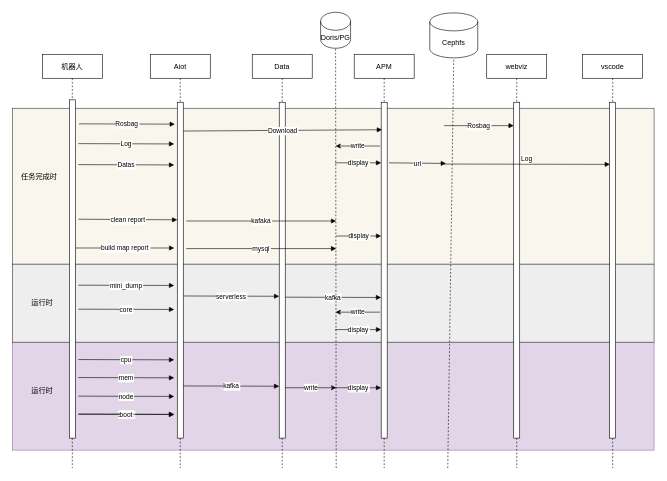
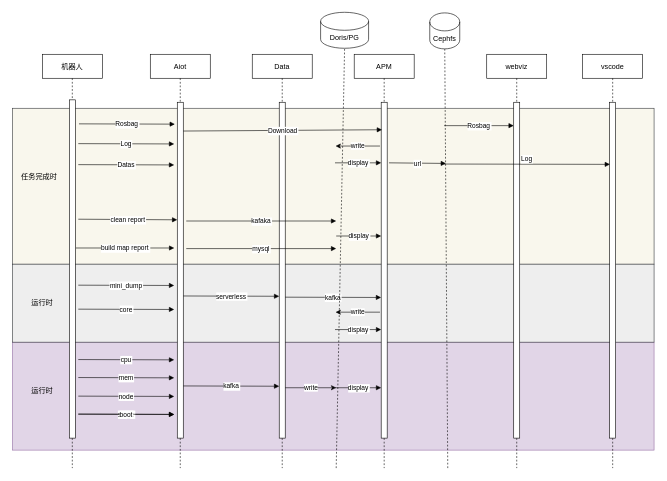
(336, 30) -> (345, 30)
(454, 35) -> (445, 31)
